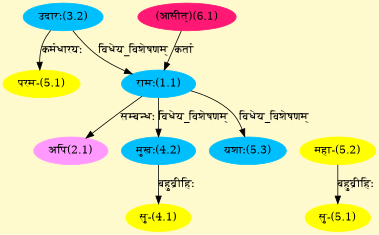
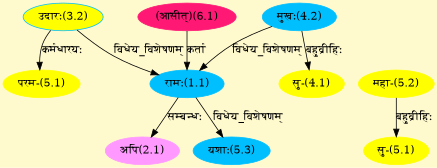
(63, 17) -> (63, 17)
(159, 113) -> (237, 42)
